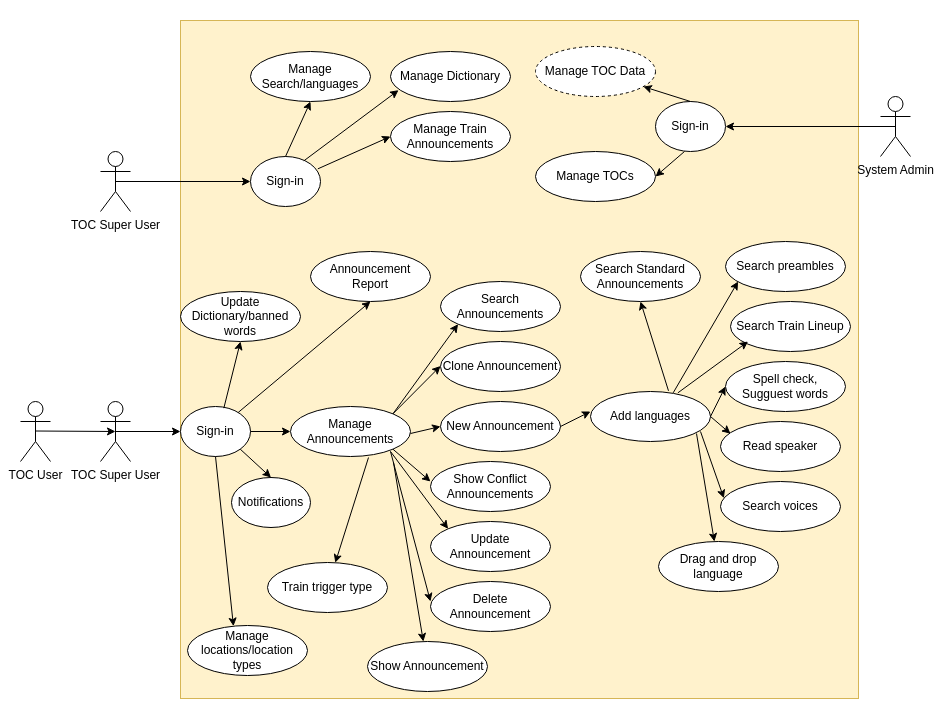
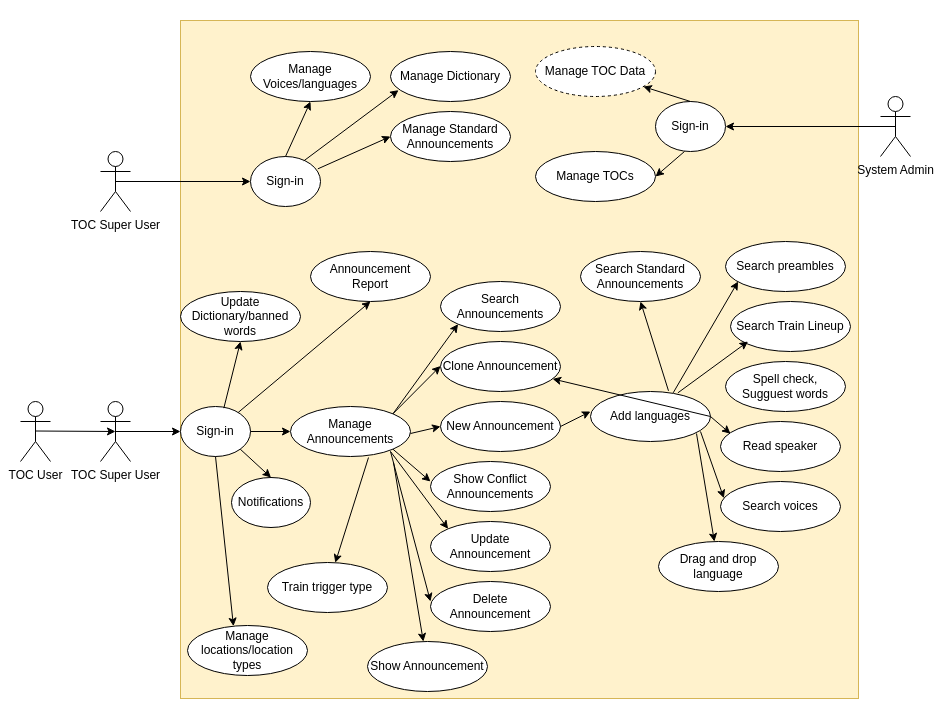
(311, 77) -> (311, 77)
(451, 137) -> (451, 137)
(717, 403) -> (634, 398)
